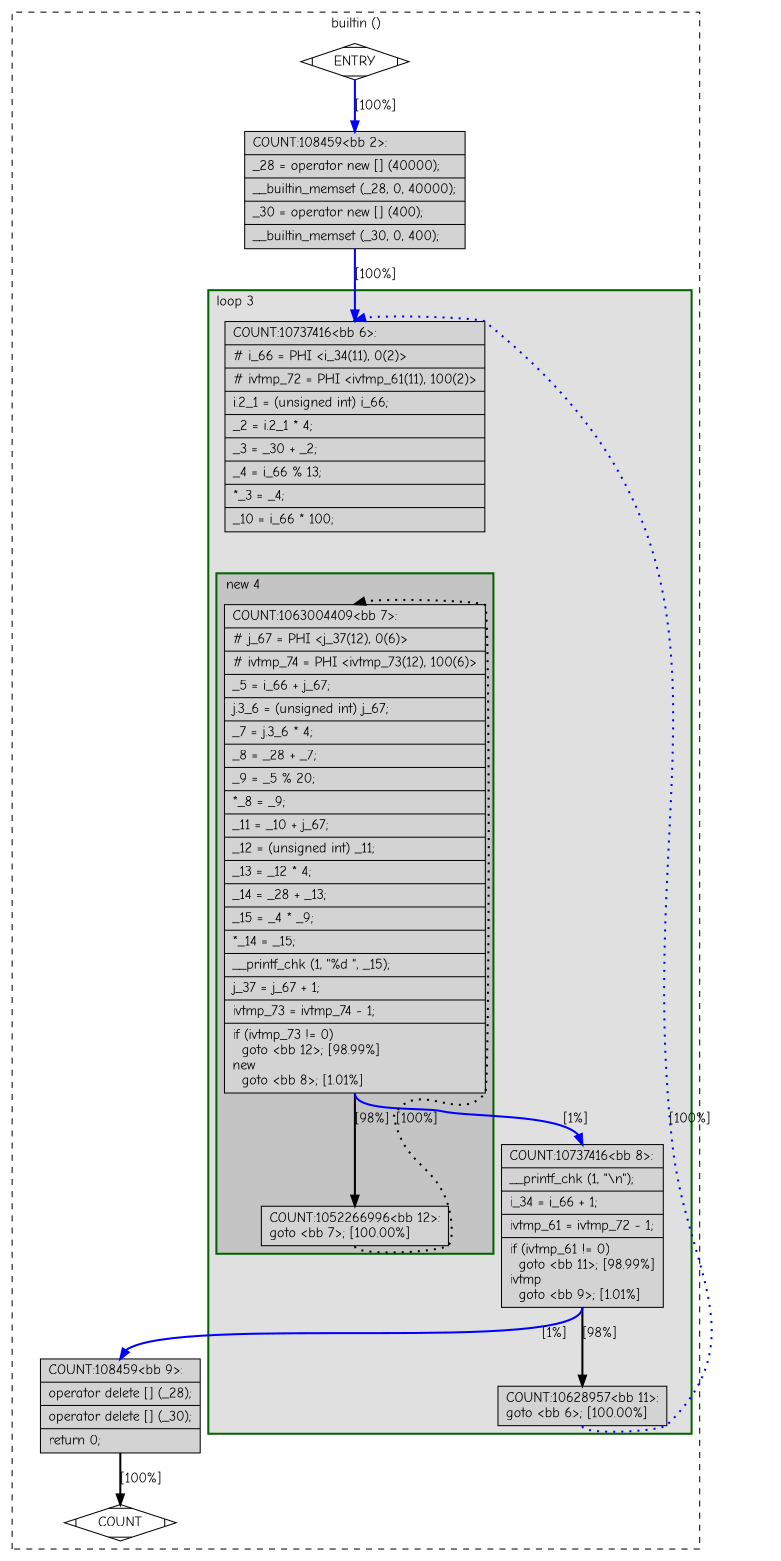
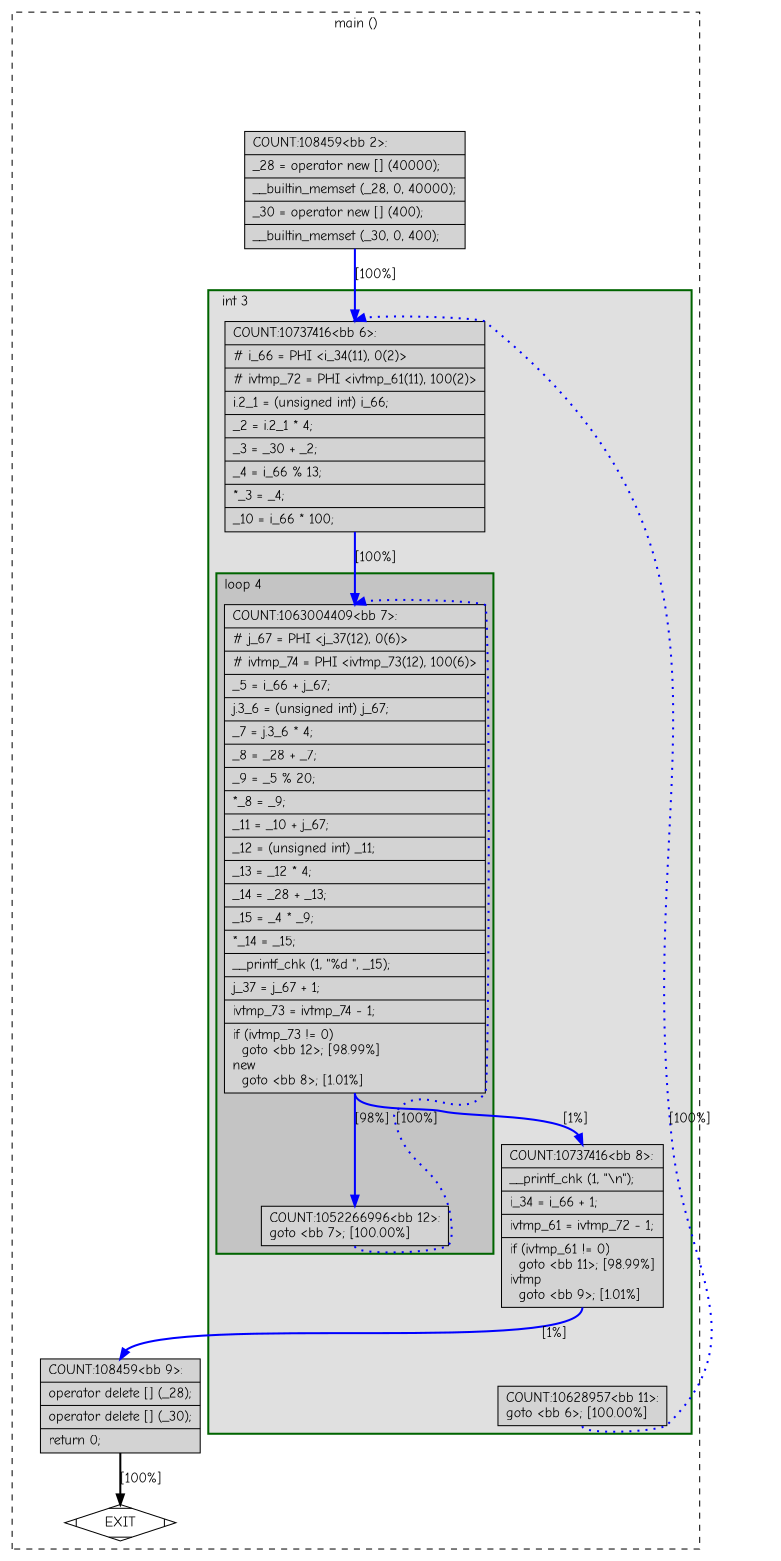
(356, 24) -> (356, 24)
(355, 62) -> none
(235, 302) -> (235, 302)
none -> (355, 563)
(243, 585) -> (243, 585)
(487, 1056) -> (487, 1056)
(355, 1144) -> (355, 1144)
(582, 1341) -> none
(120, 1523) -> (120, 1523)
